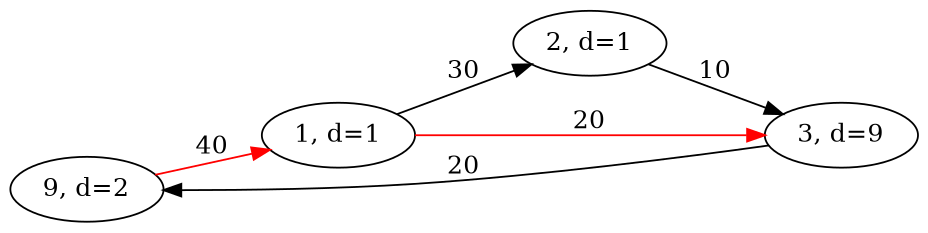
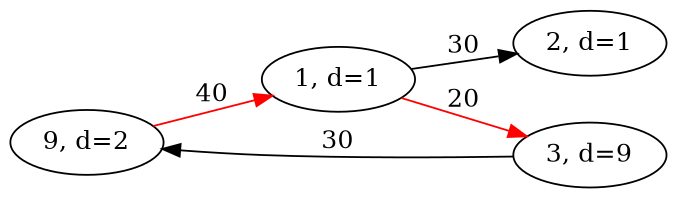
(707, 86) -> none
(464, 167) -> (338, 142)
